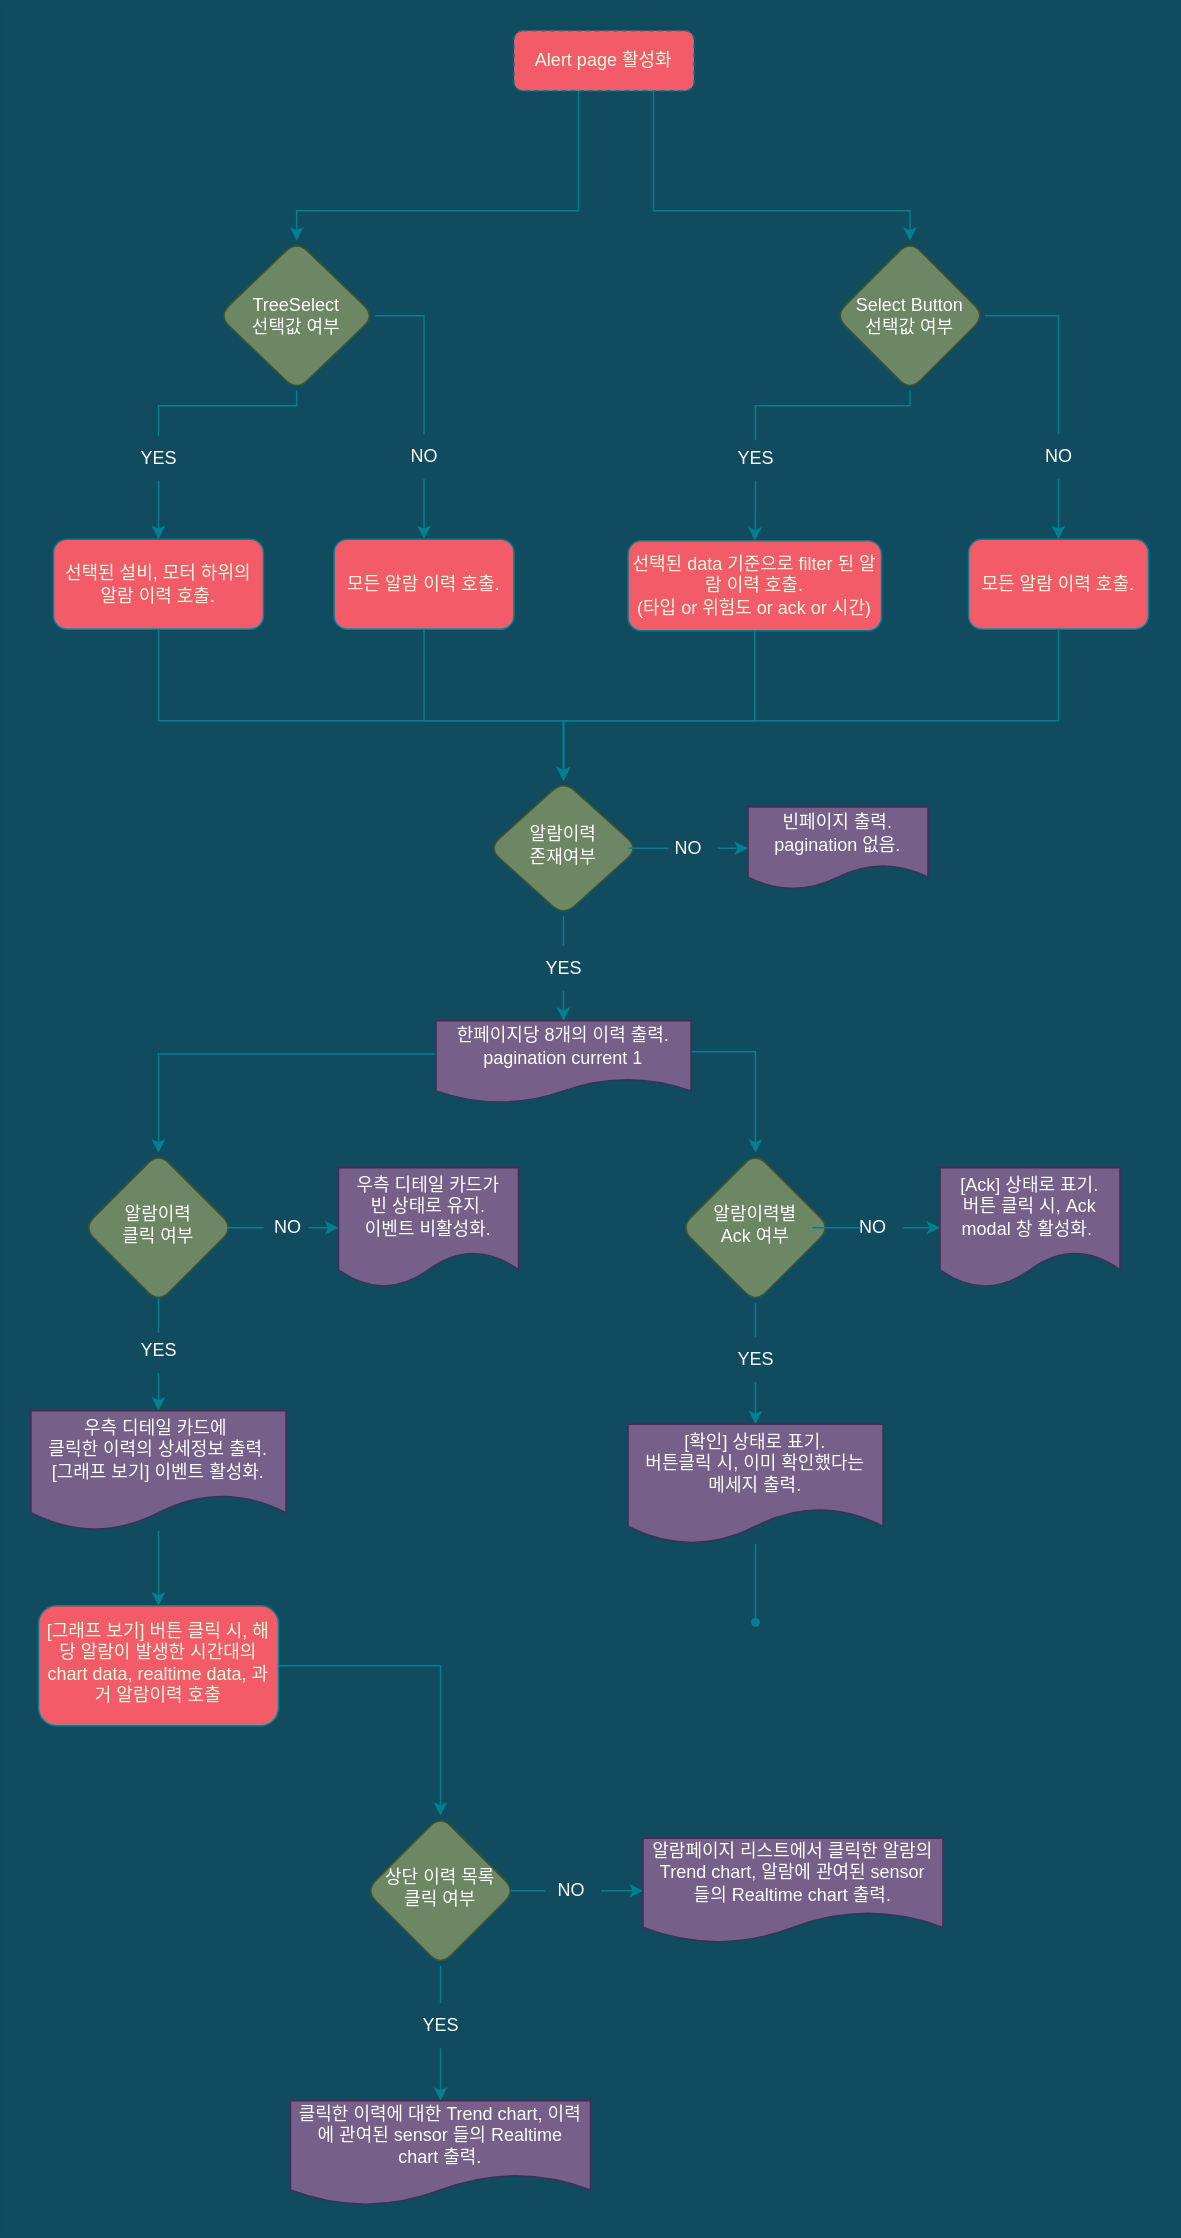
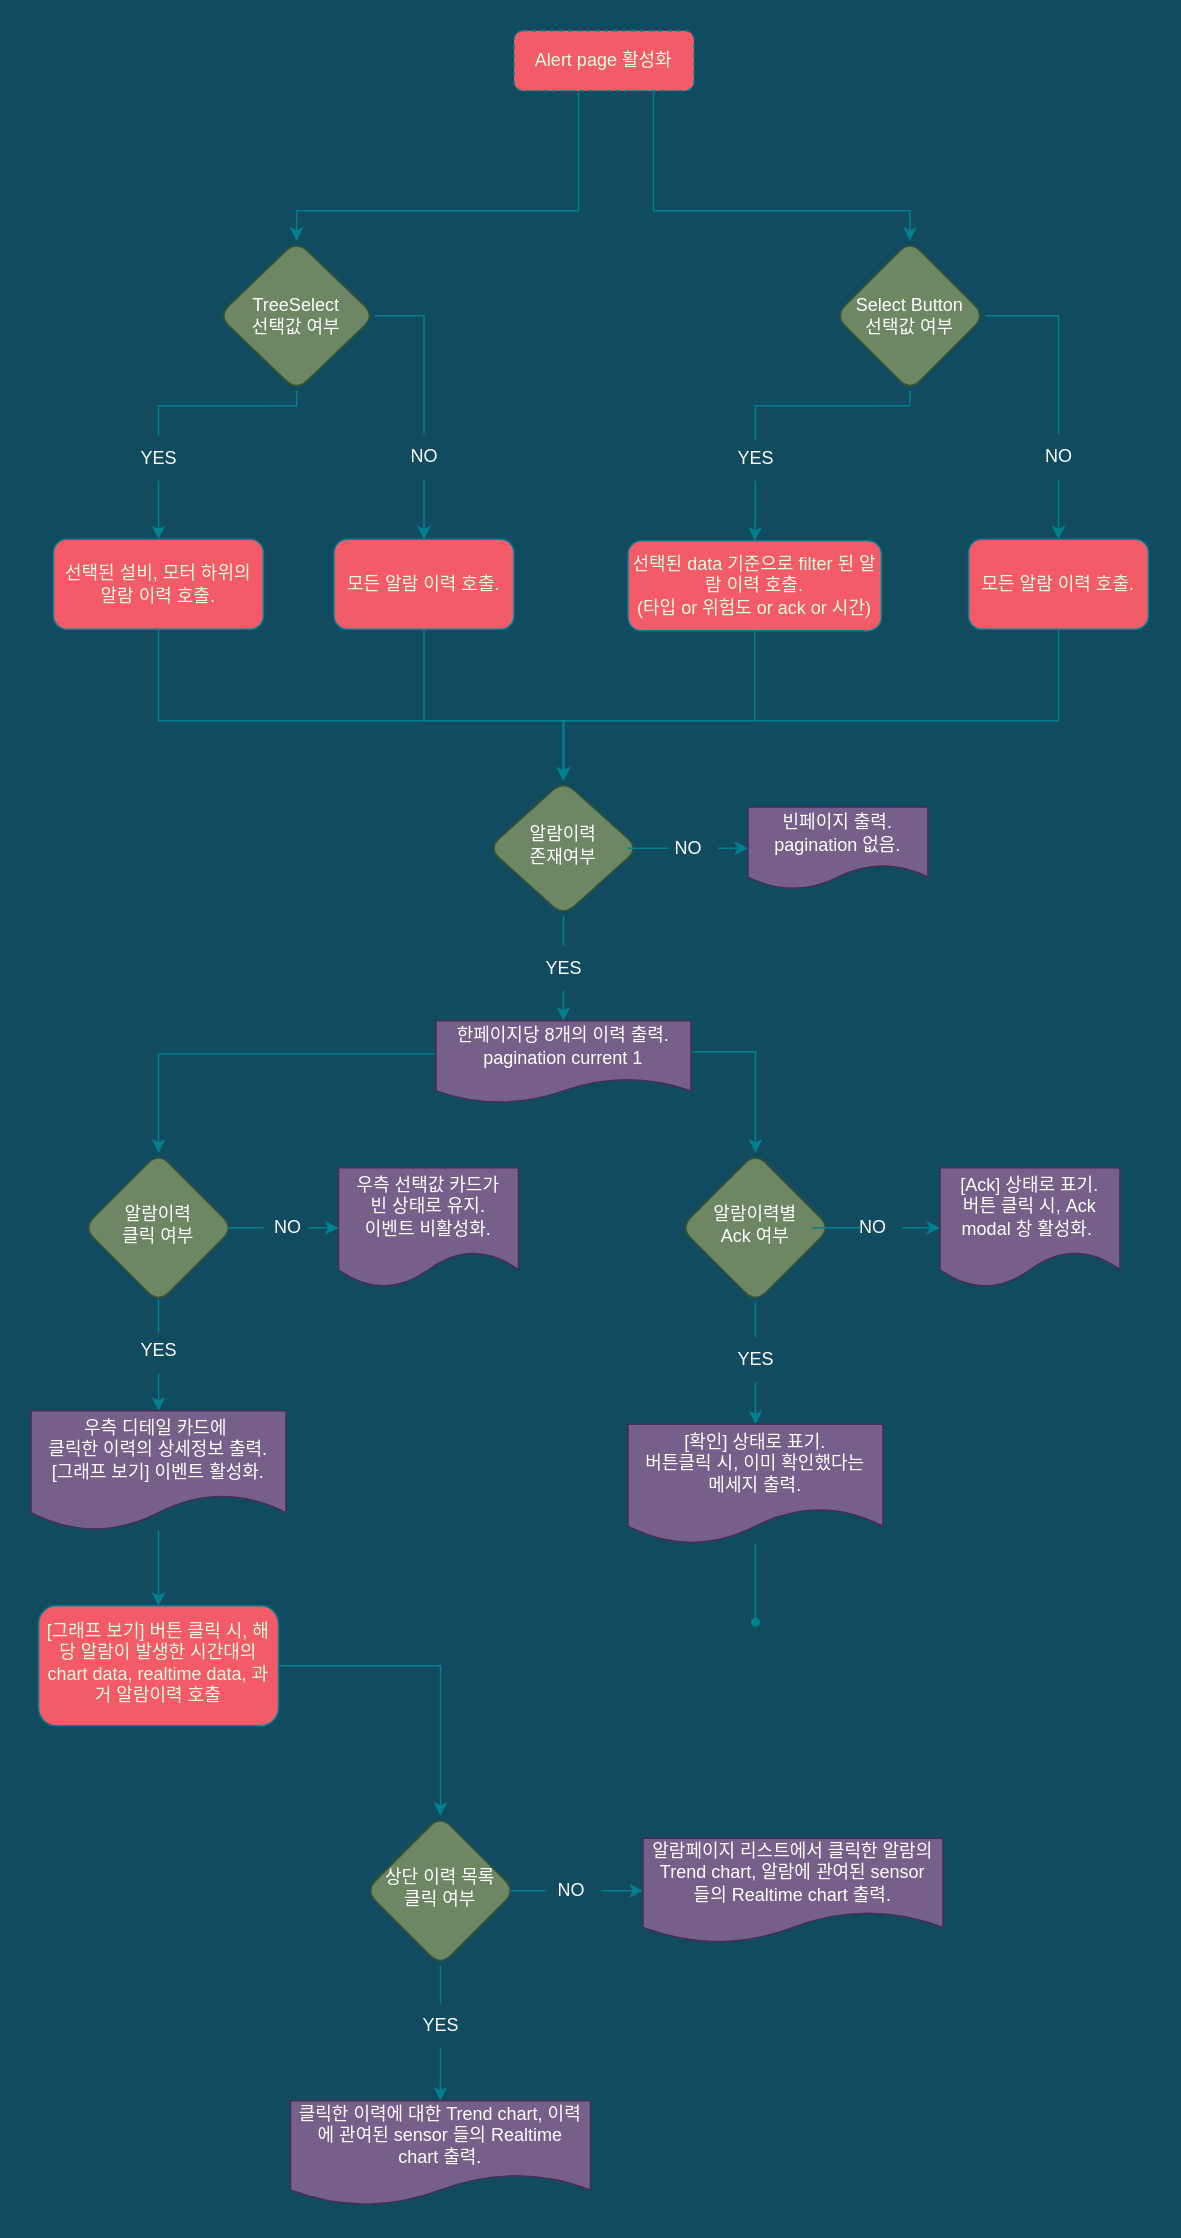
(428, 1207) -> (428, 1207)
